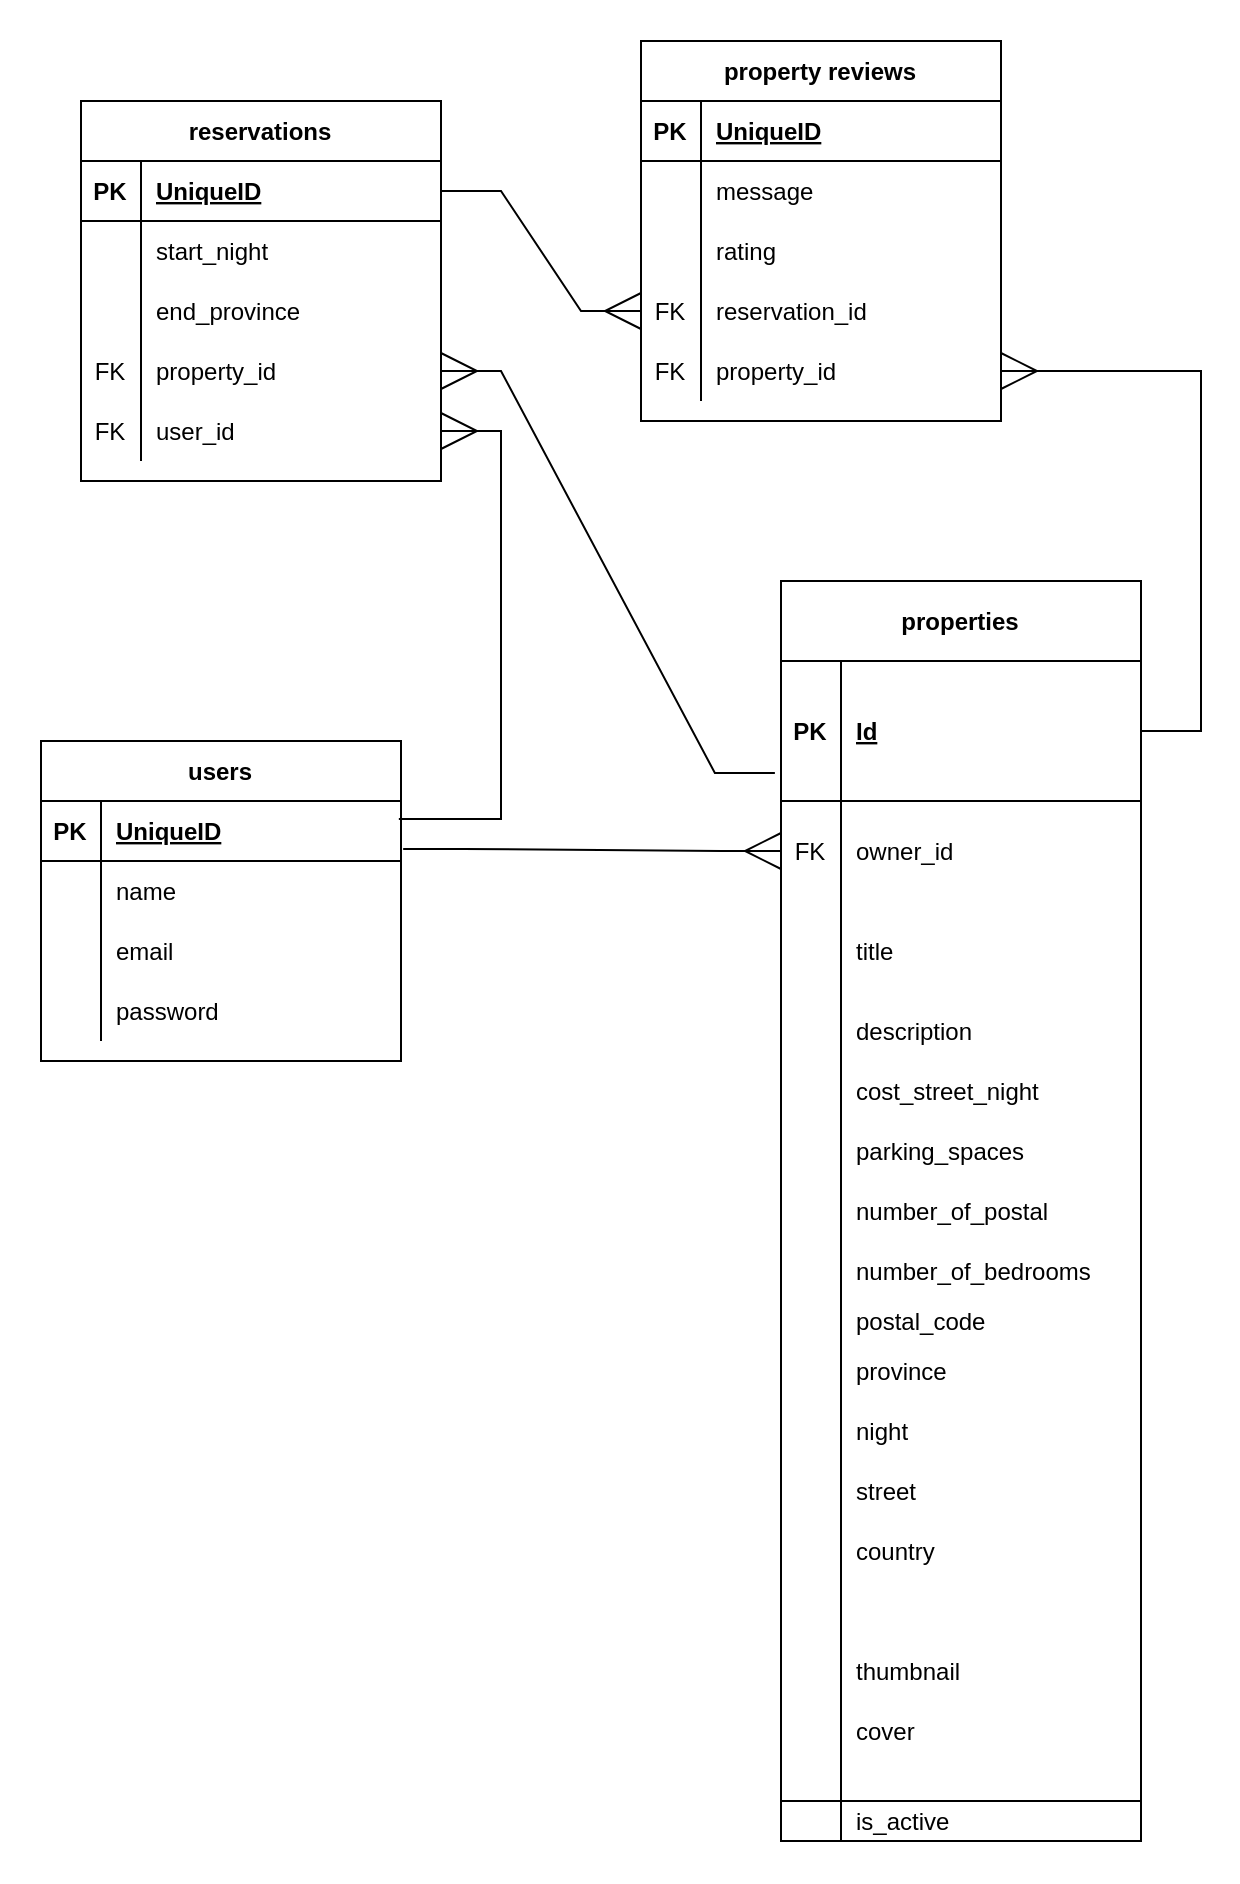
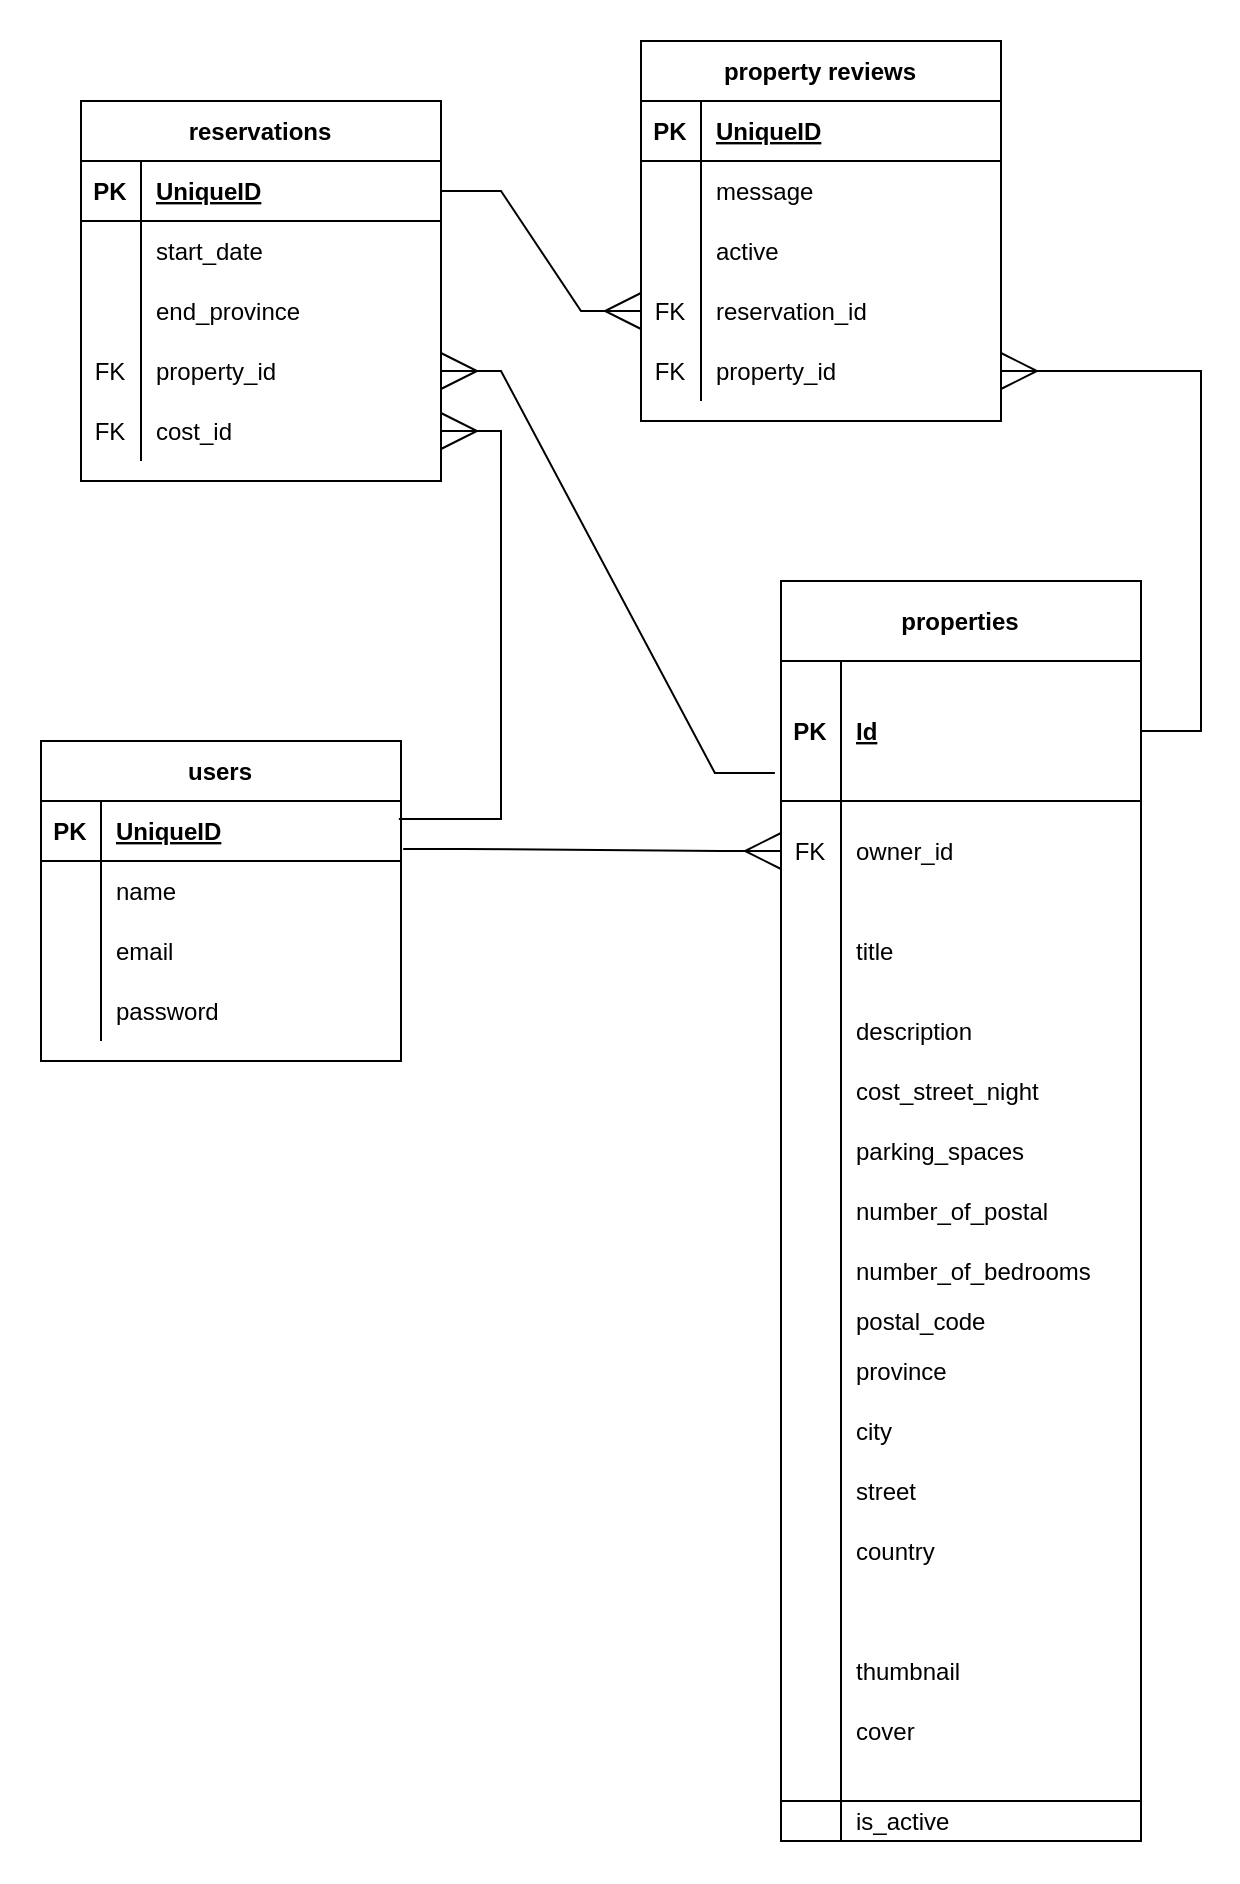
(227, 252) -> (223, 252)
(753, 252) -> (753, 252)
(200, 432) -> (200, 432)
(886, 1432) -> (880, 1432)
